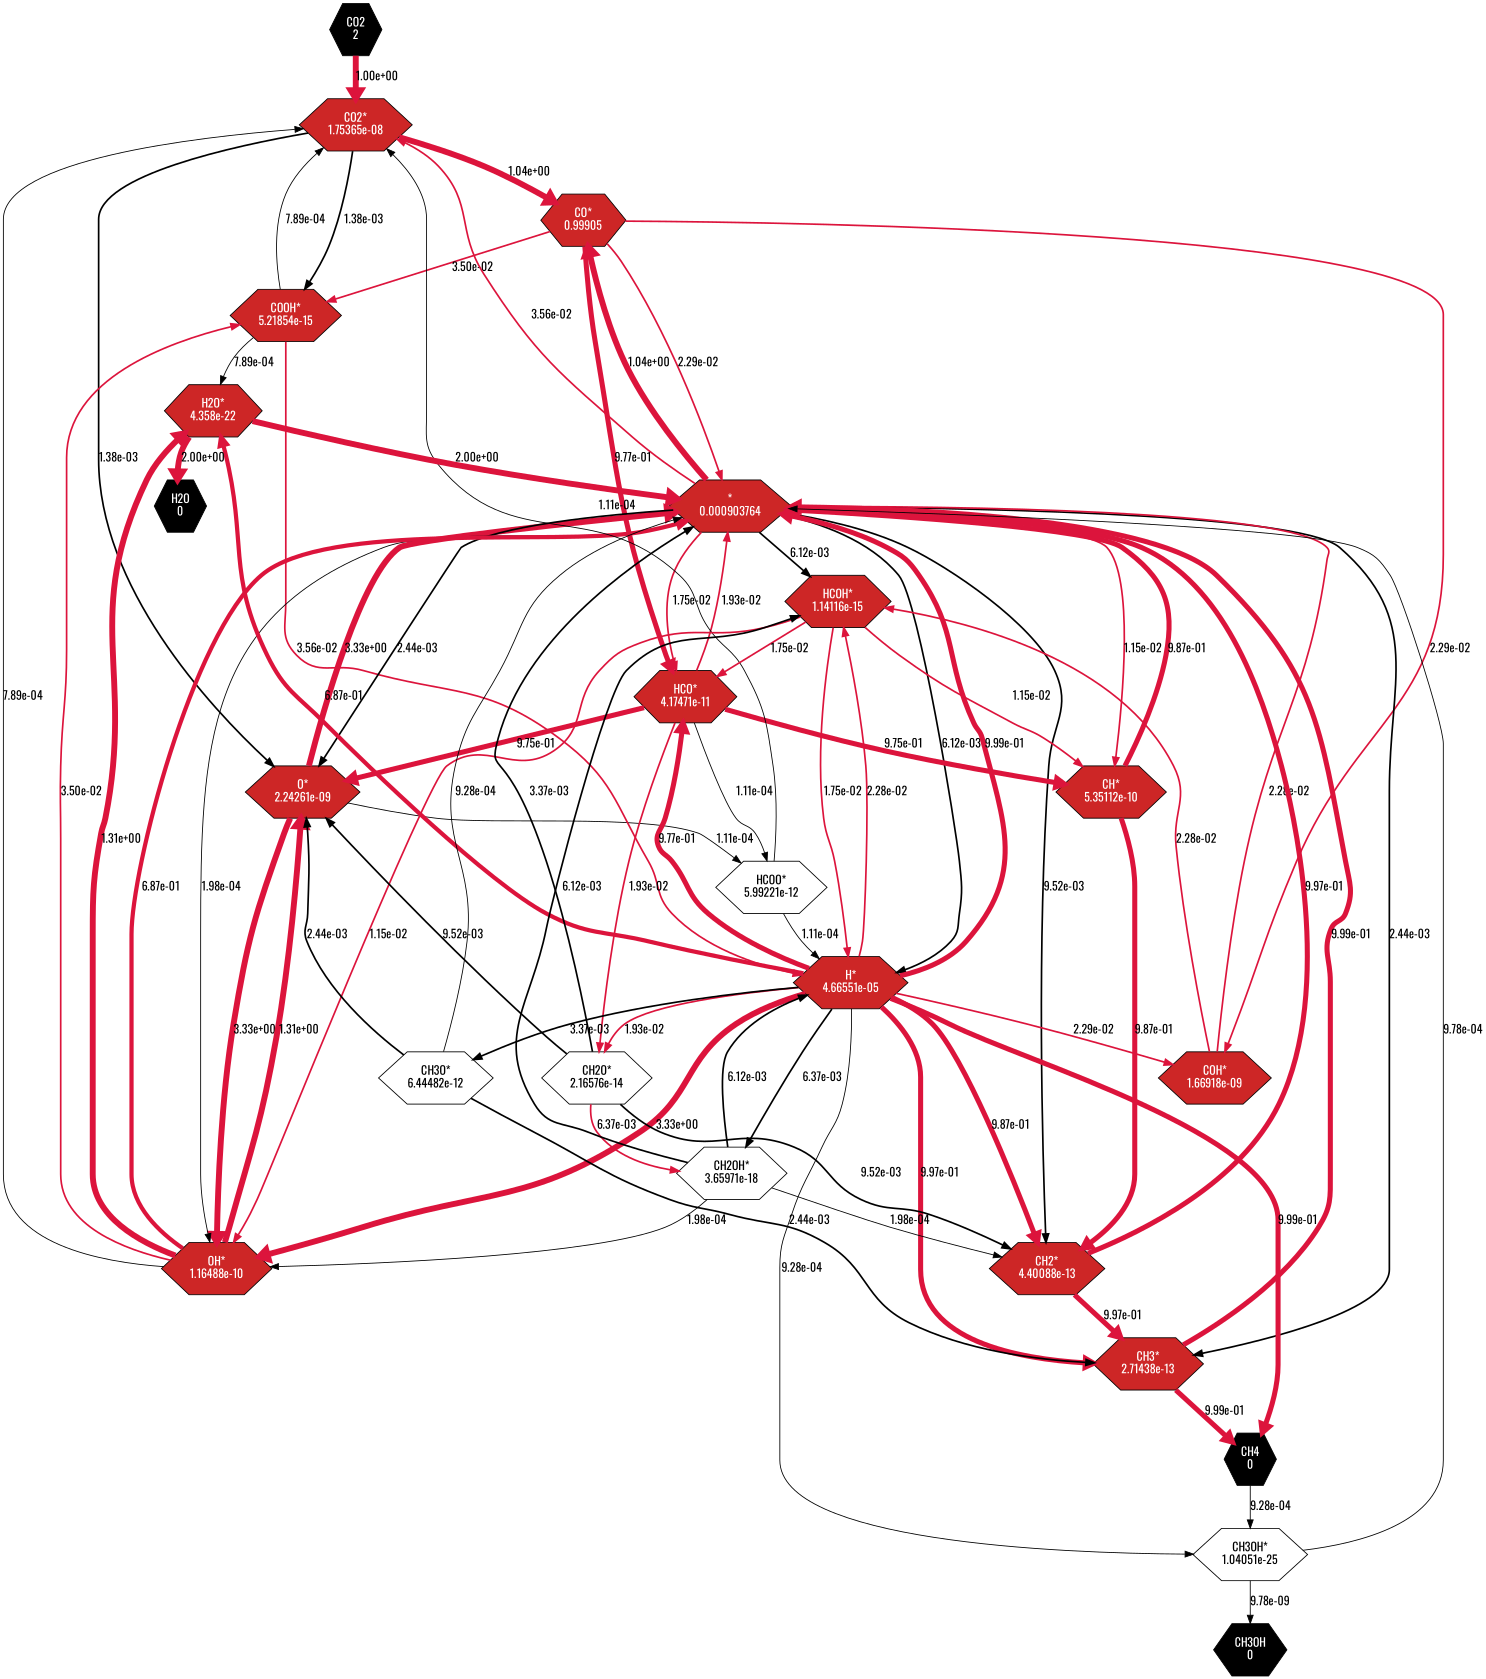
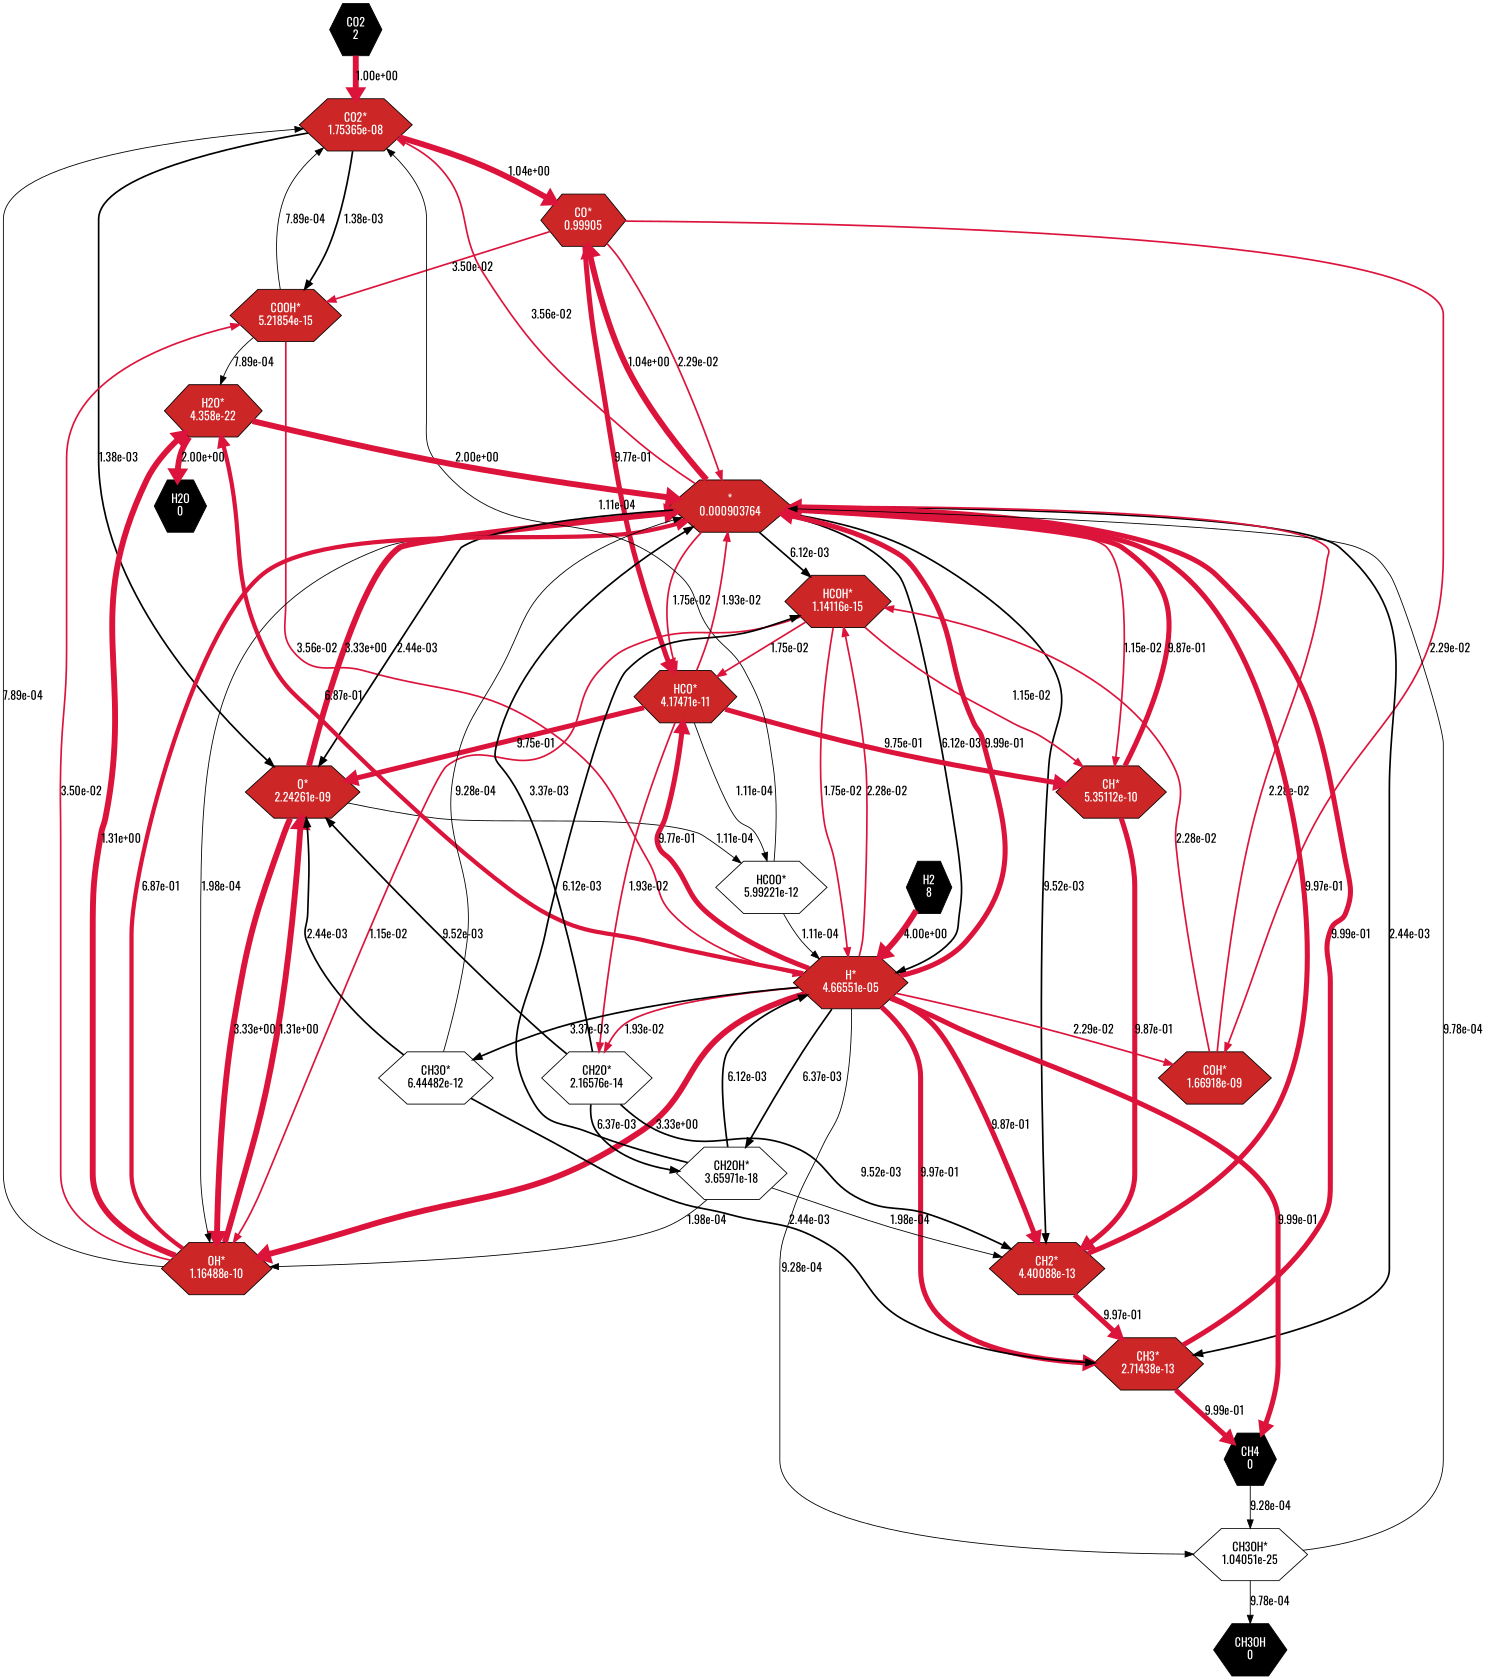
none -> (929, 887)
(620, 1152) -> (620, 1152)
(1270, 1602) -> (1270, 1602)
